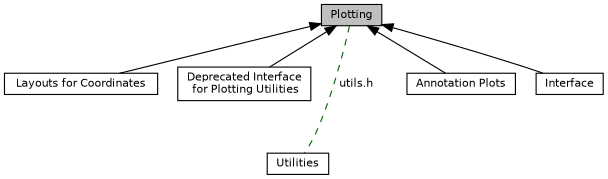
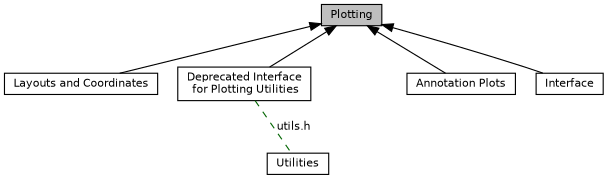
(81, 84) -> (81, 84)
(332, 91) -> (273, 127)
